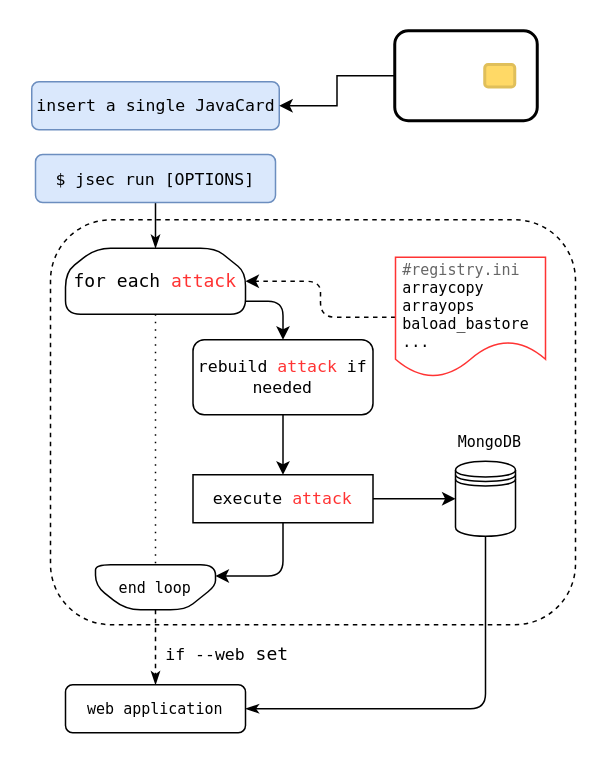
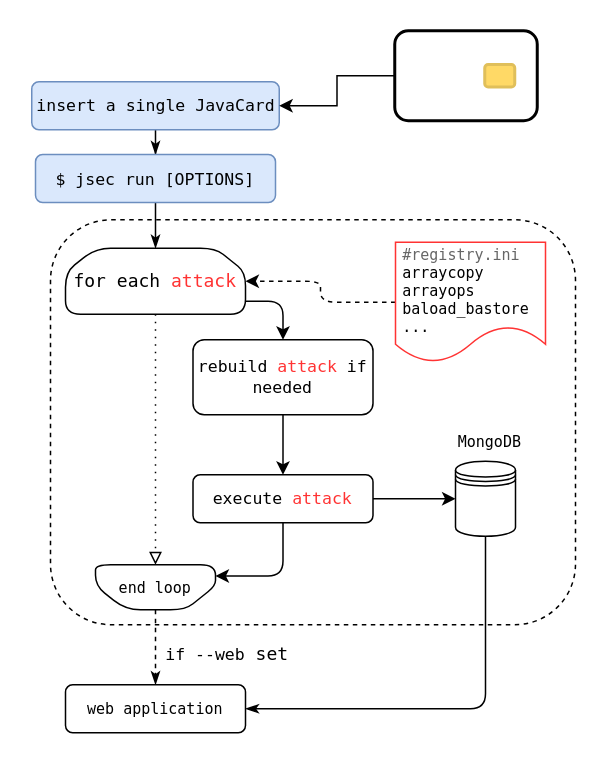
none -> (155, 142)
(470, 317) -> (470, 302)
(283, 499) -> (283, 499)
(155, 557) -> (155, 551)
